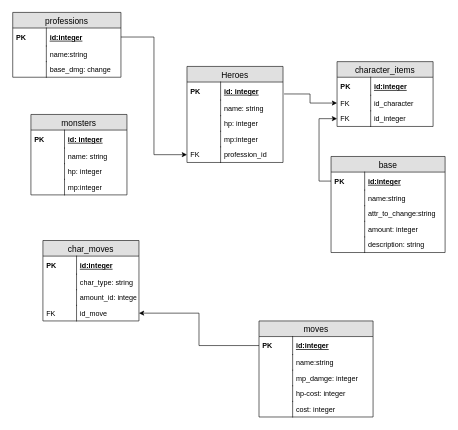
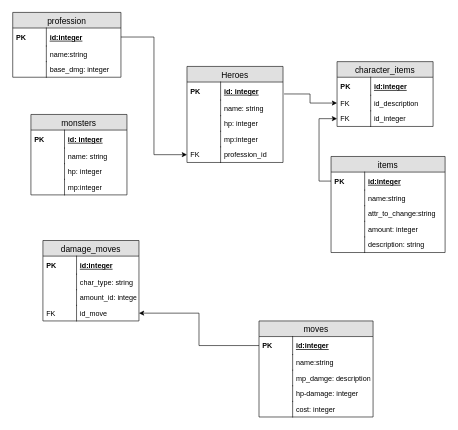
(67, 21) -> (67, 21)
(80, 70) -> (81, 70)
(397, 103) -> (399, 103)
(388, 165) -> (388, 165)
(91, 249) -> (91, 249)
(327, 378) -> (334, 378)
(325, 394) -> (329, 394)
